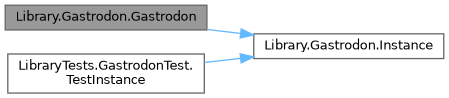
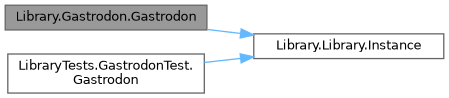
(349, 46) -> (349, 46)
(106, 74) -> (106, 74)
